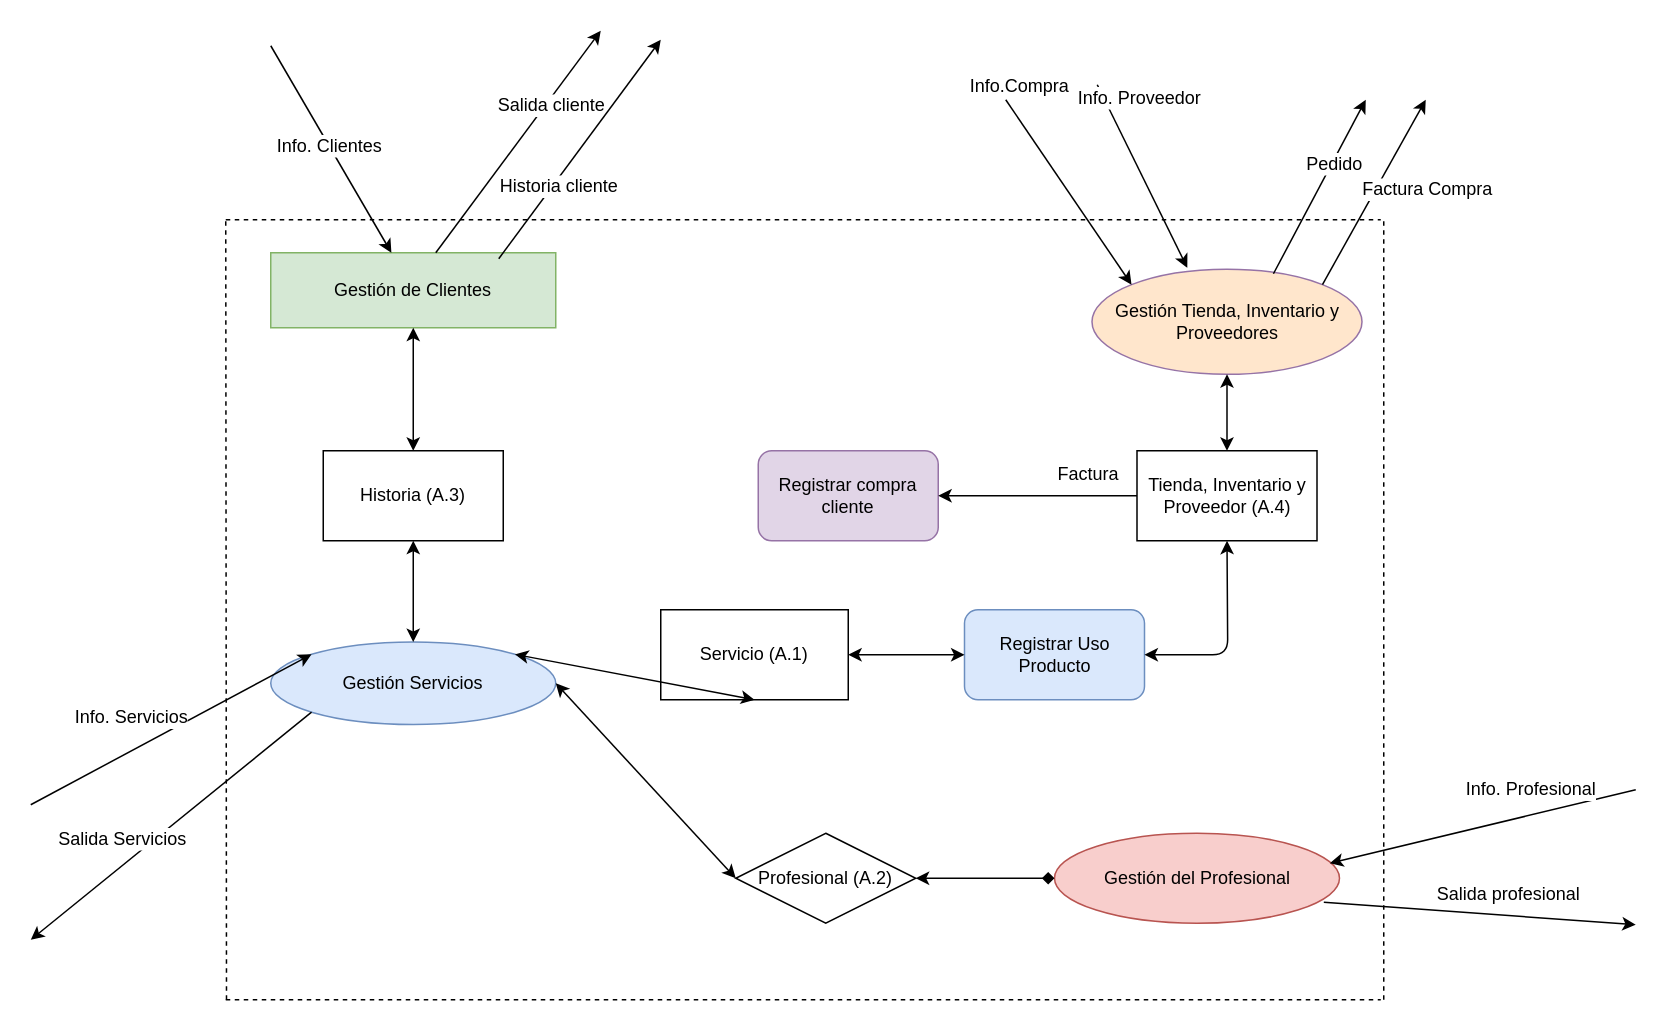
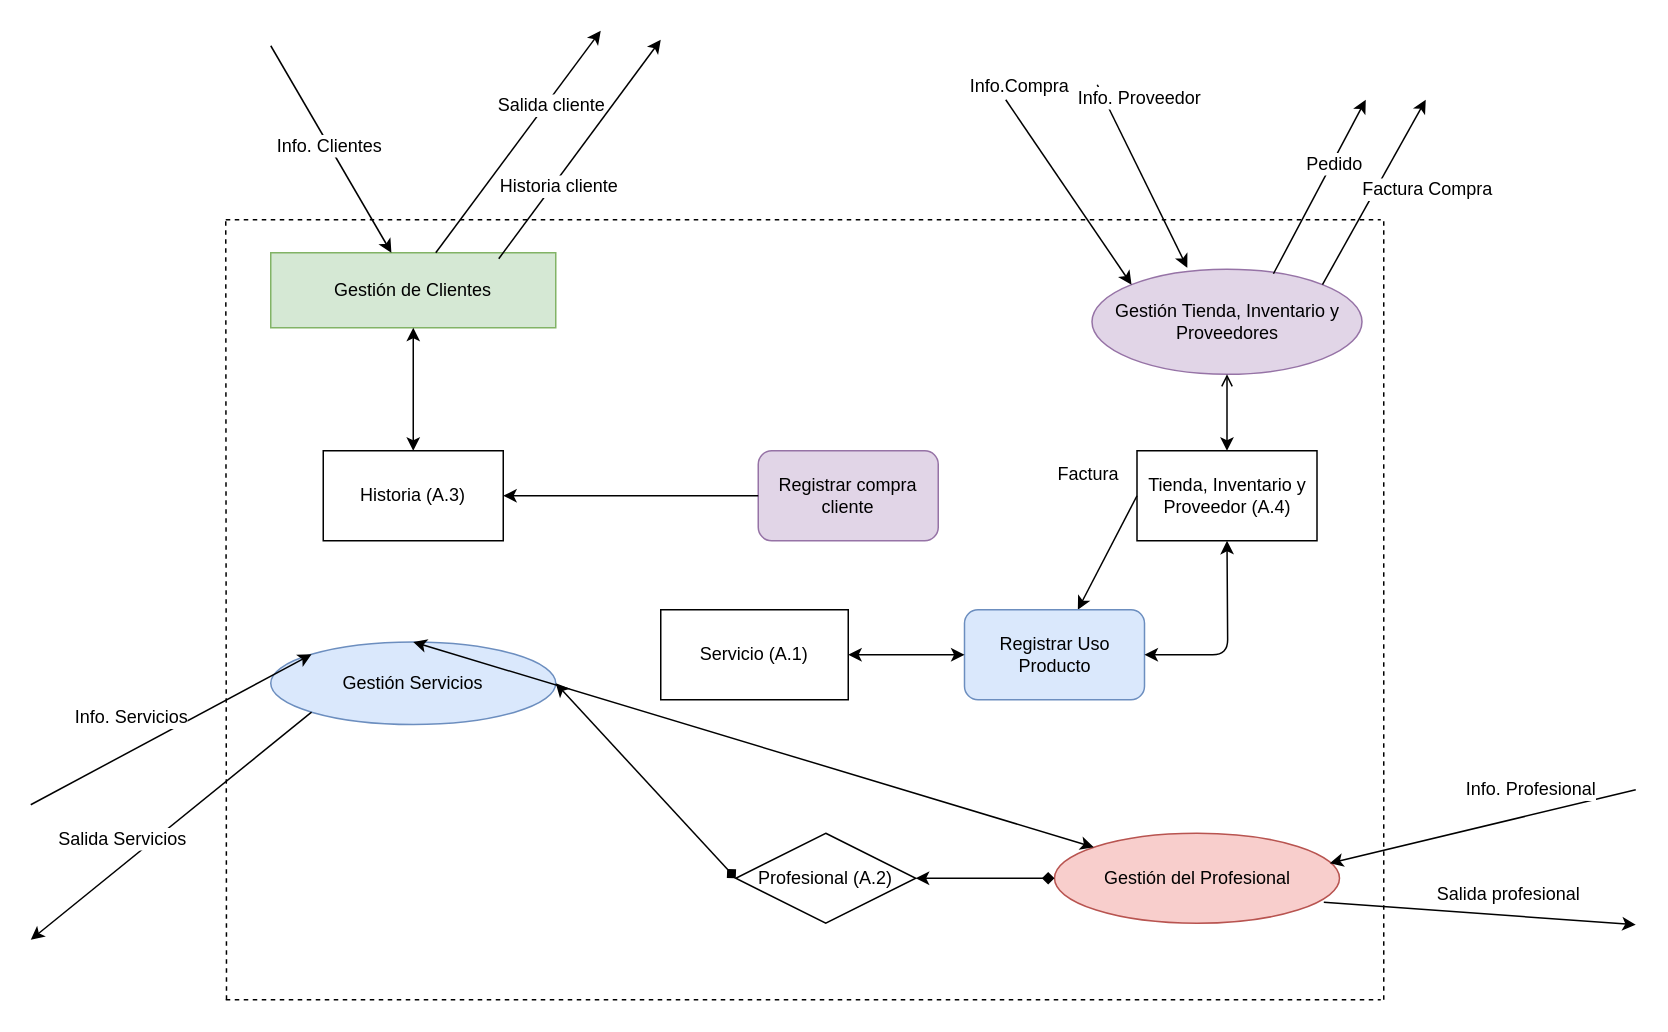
(1227, 322) -> (1227, 322)
(1227, 386) -> (1227, 383)
none -> (636, 496)
(1043, 496) -> (1110, 549)
(413, 591) -> (826, 766)
(635, 677) -> none
(727, 869) -> (727, 869)
